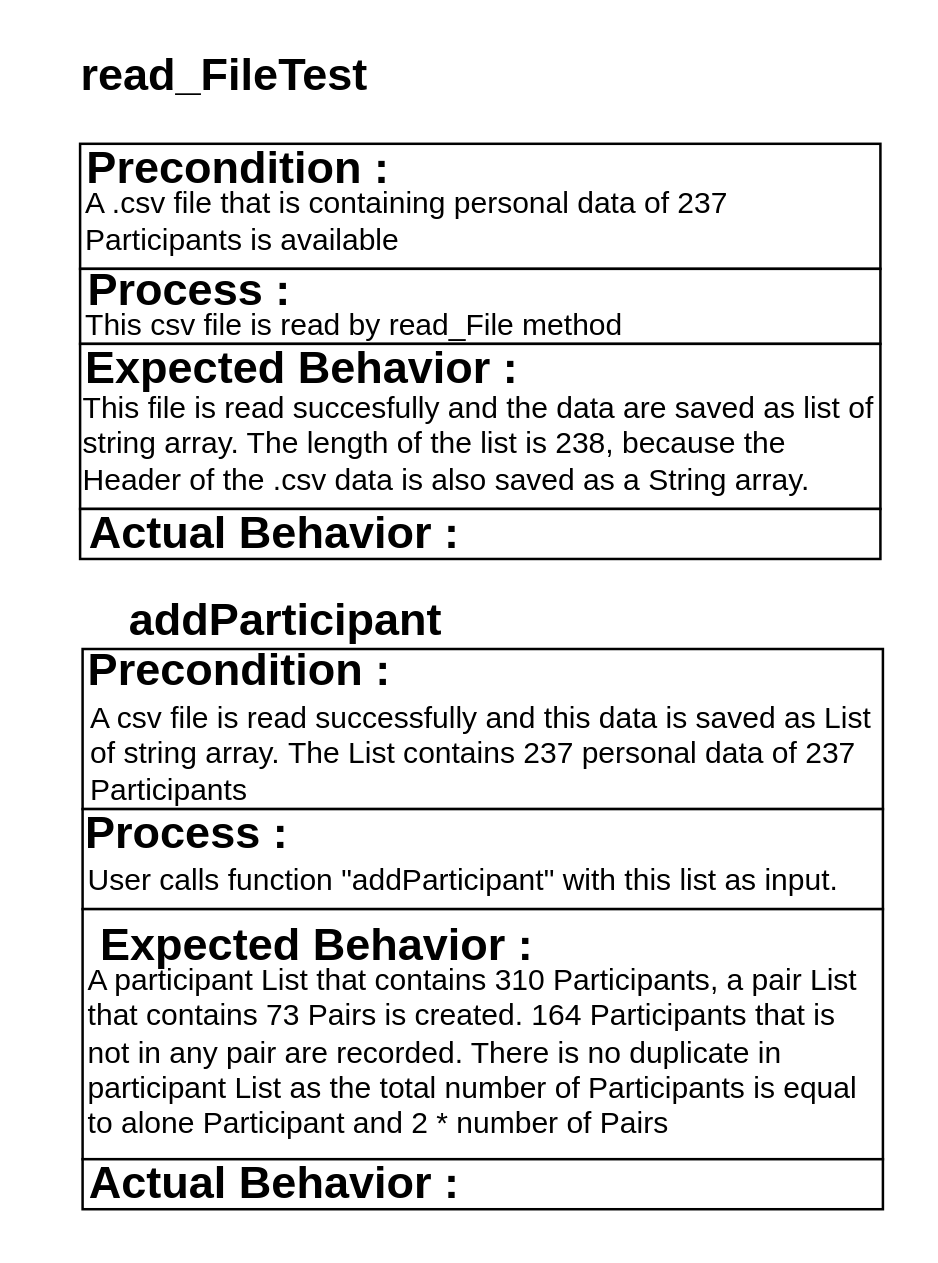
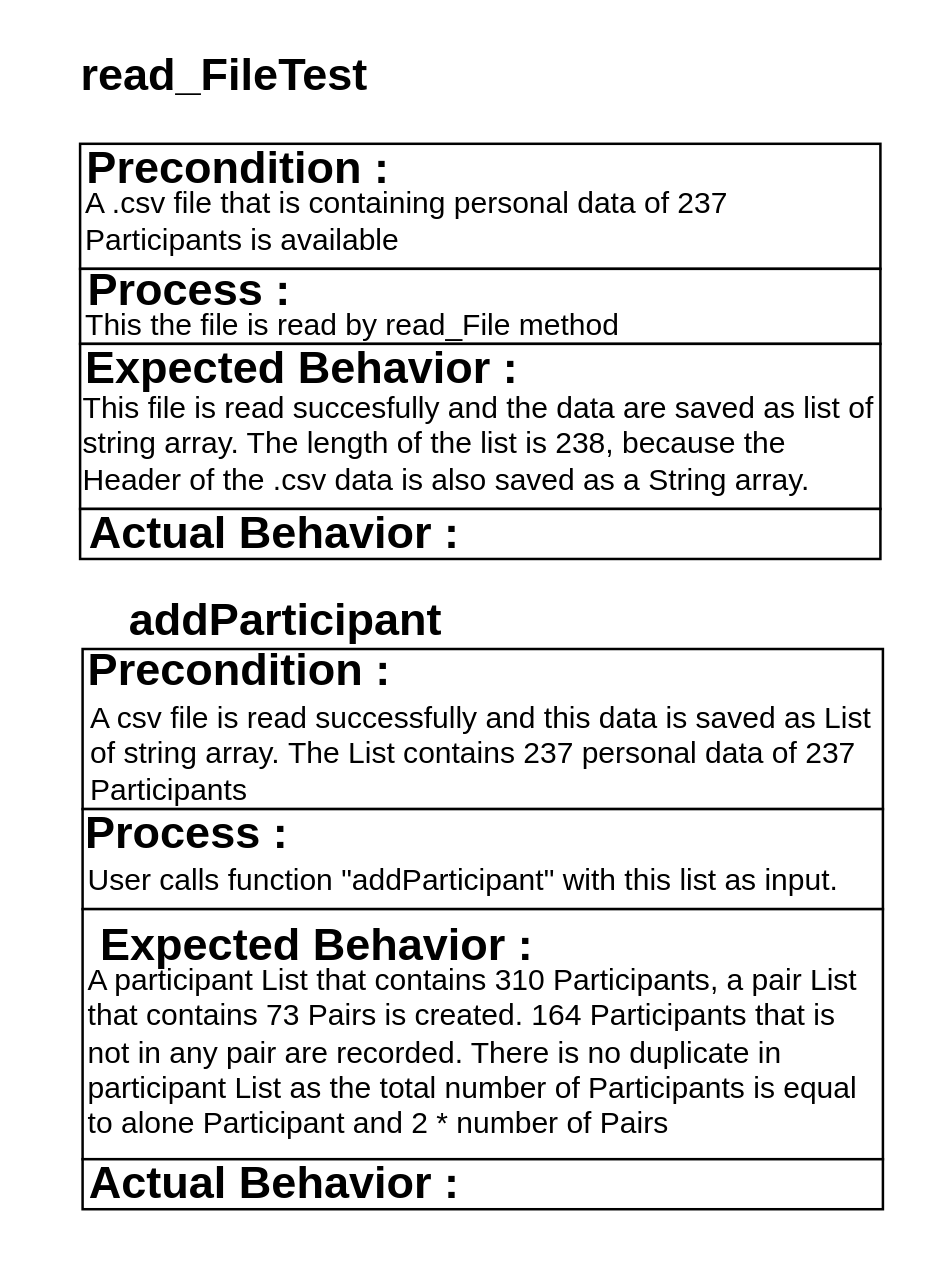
(380, 326) -> (380, 326)
